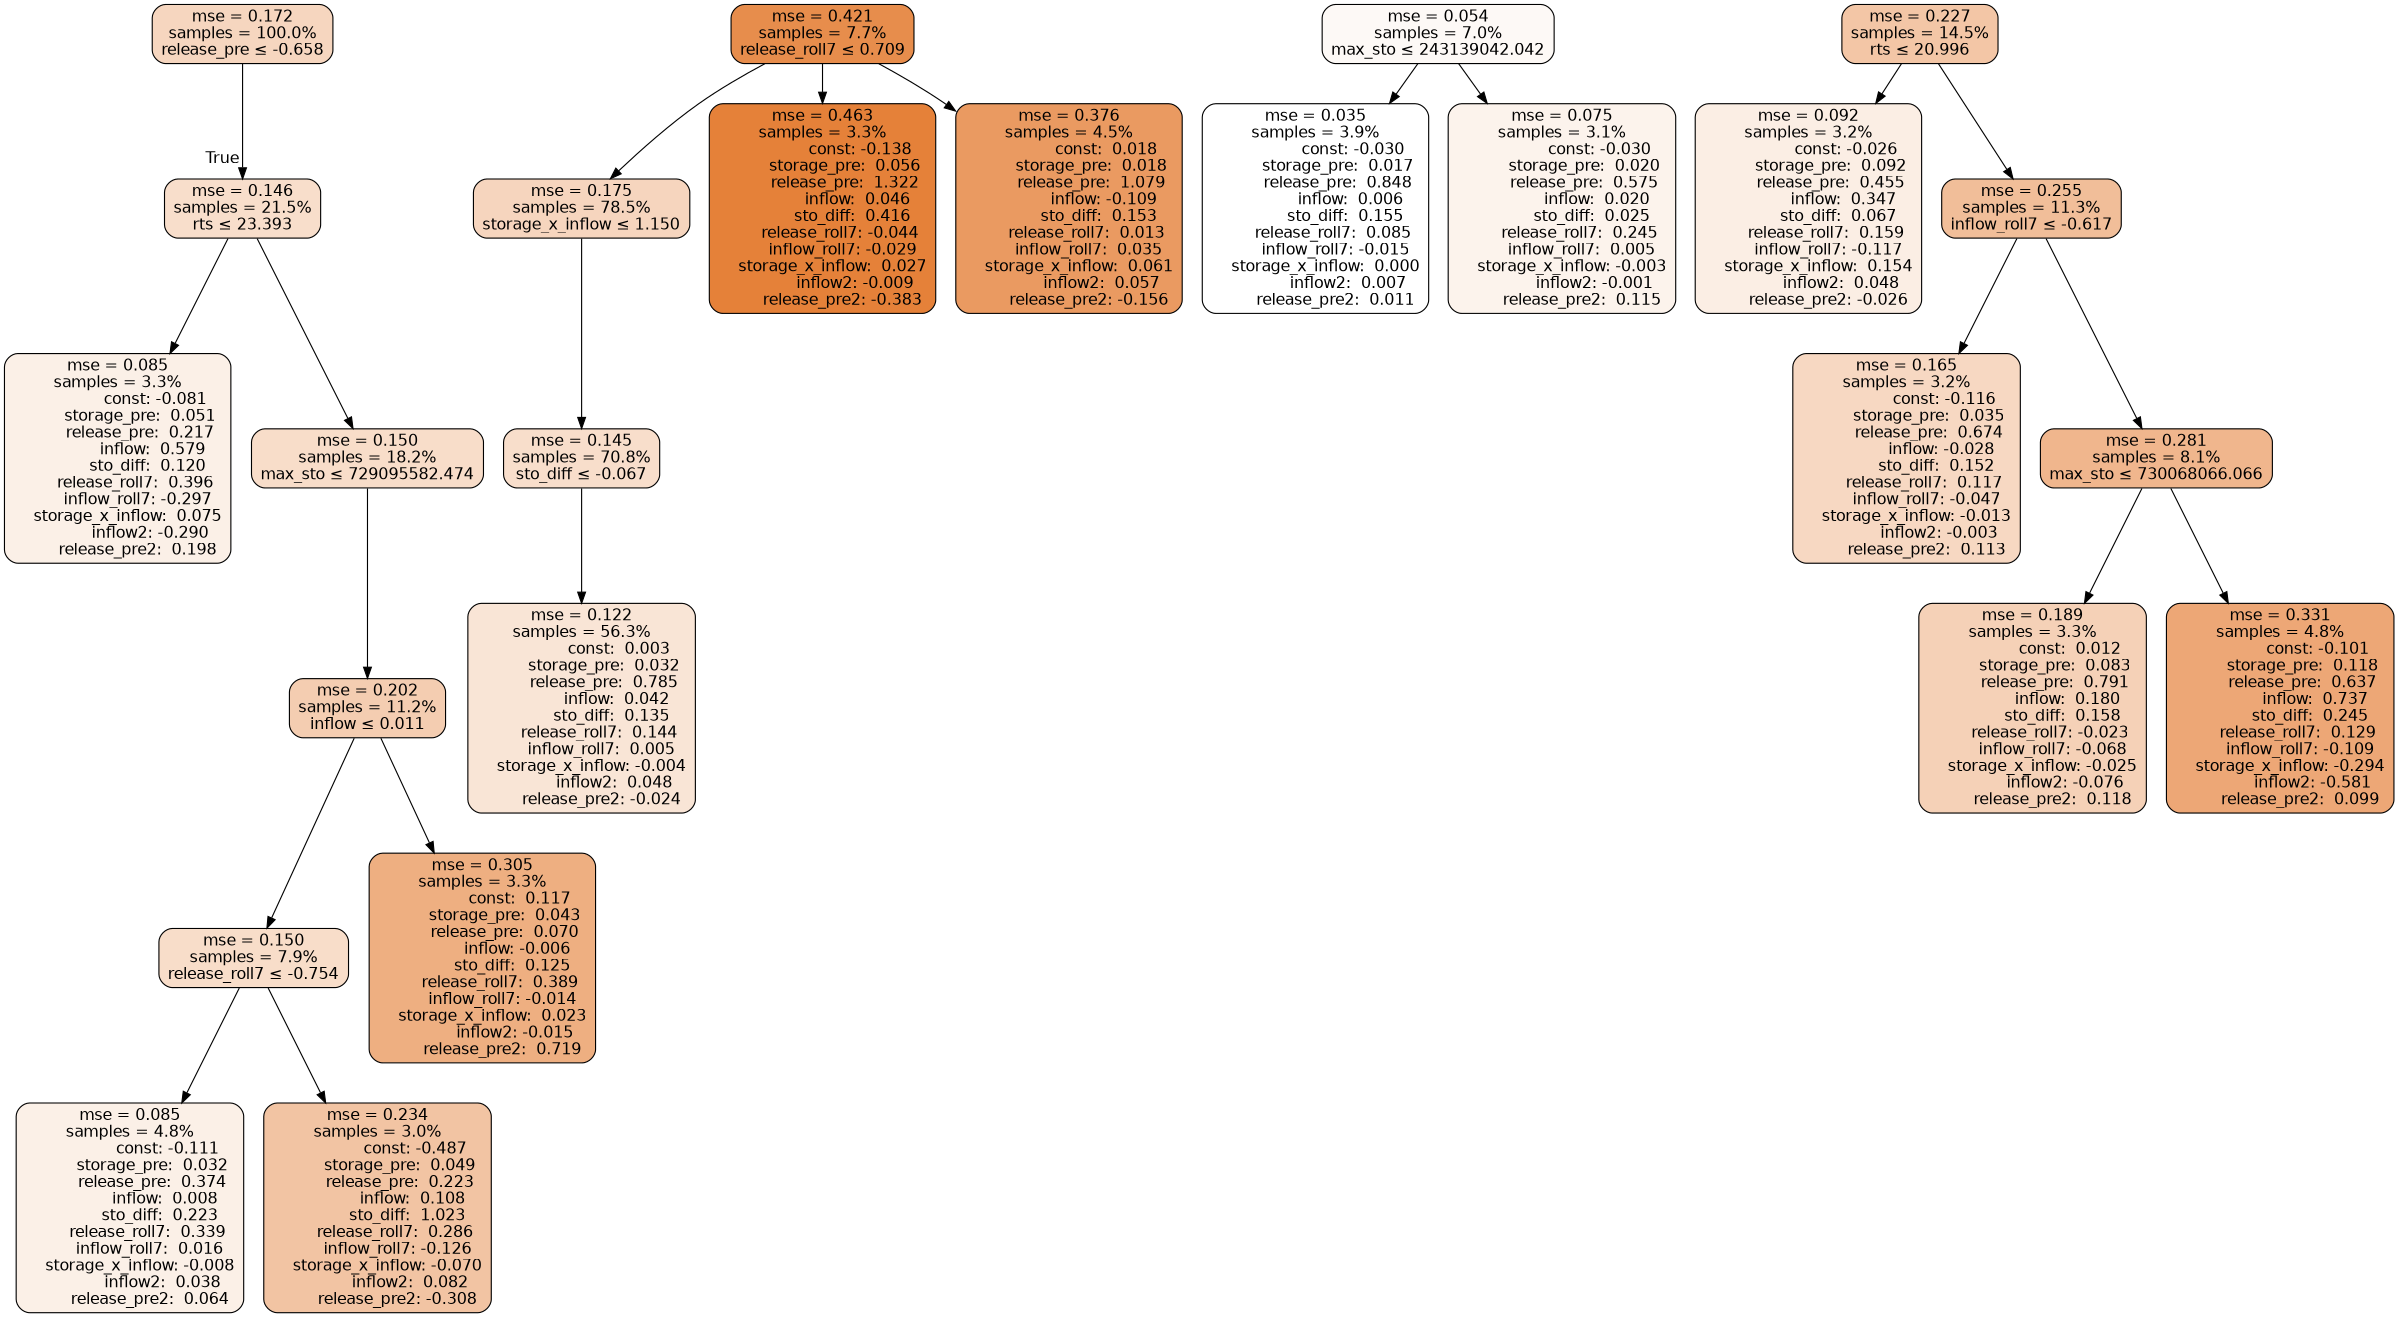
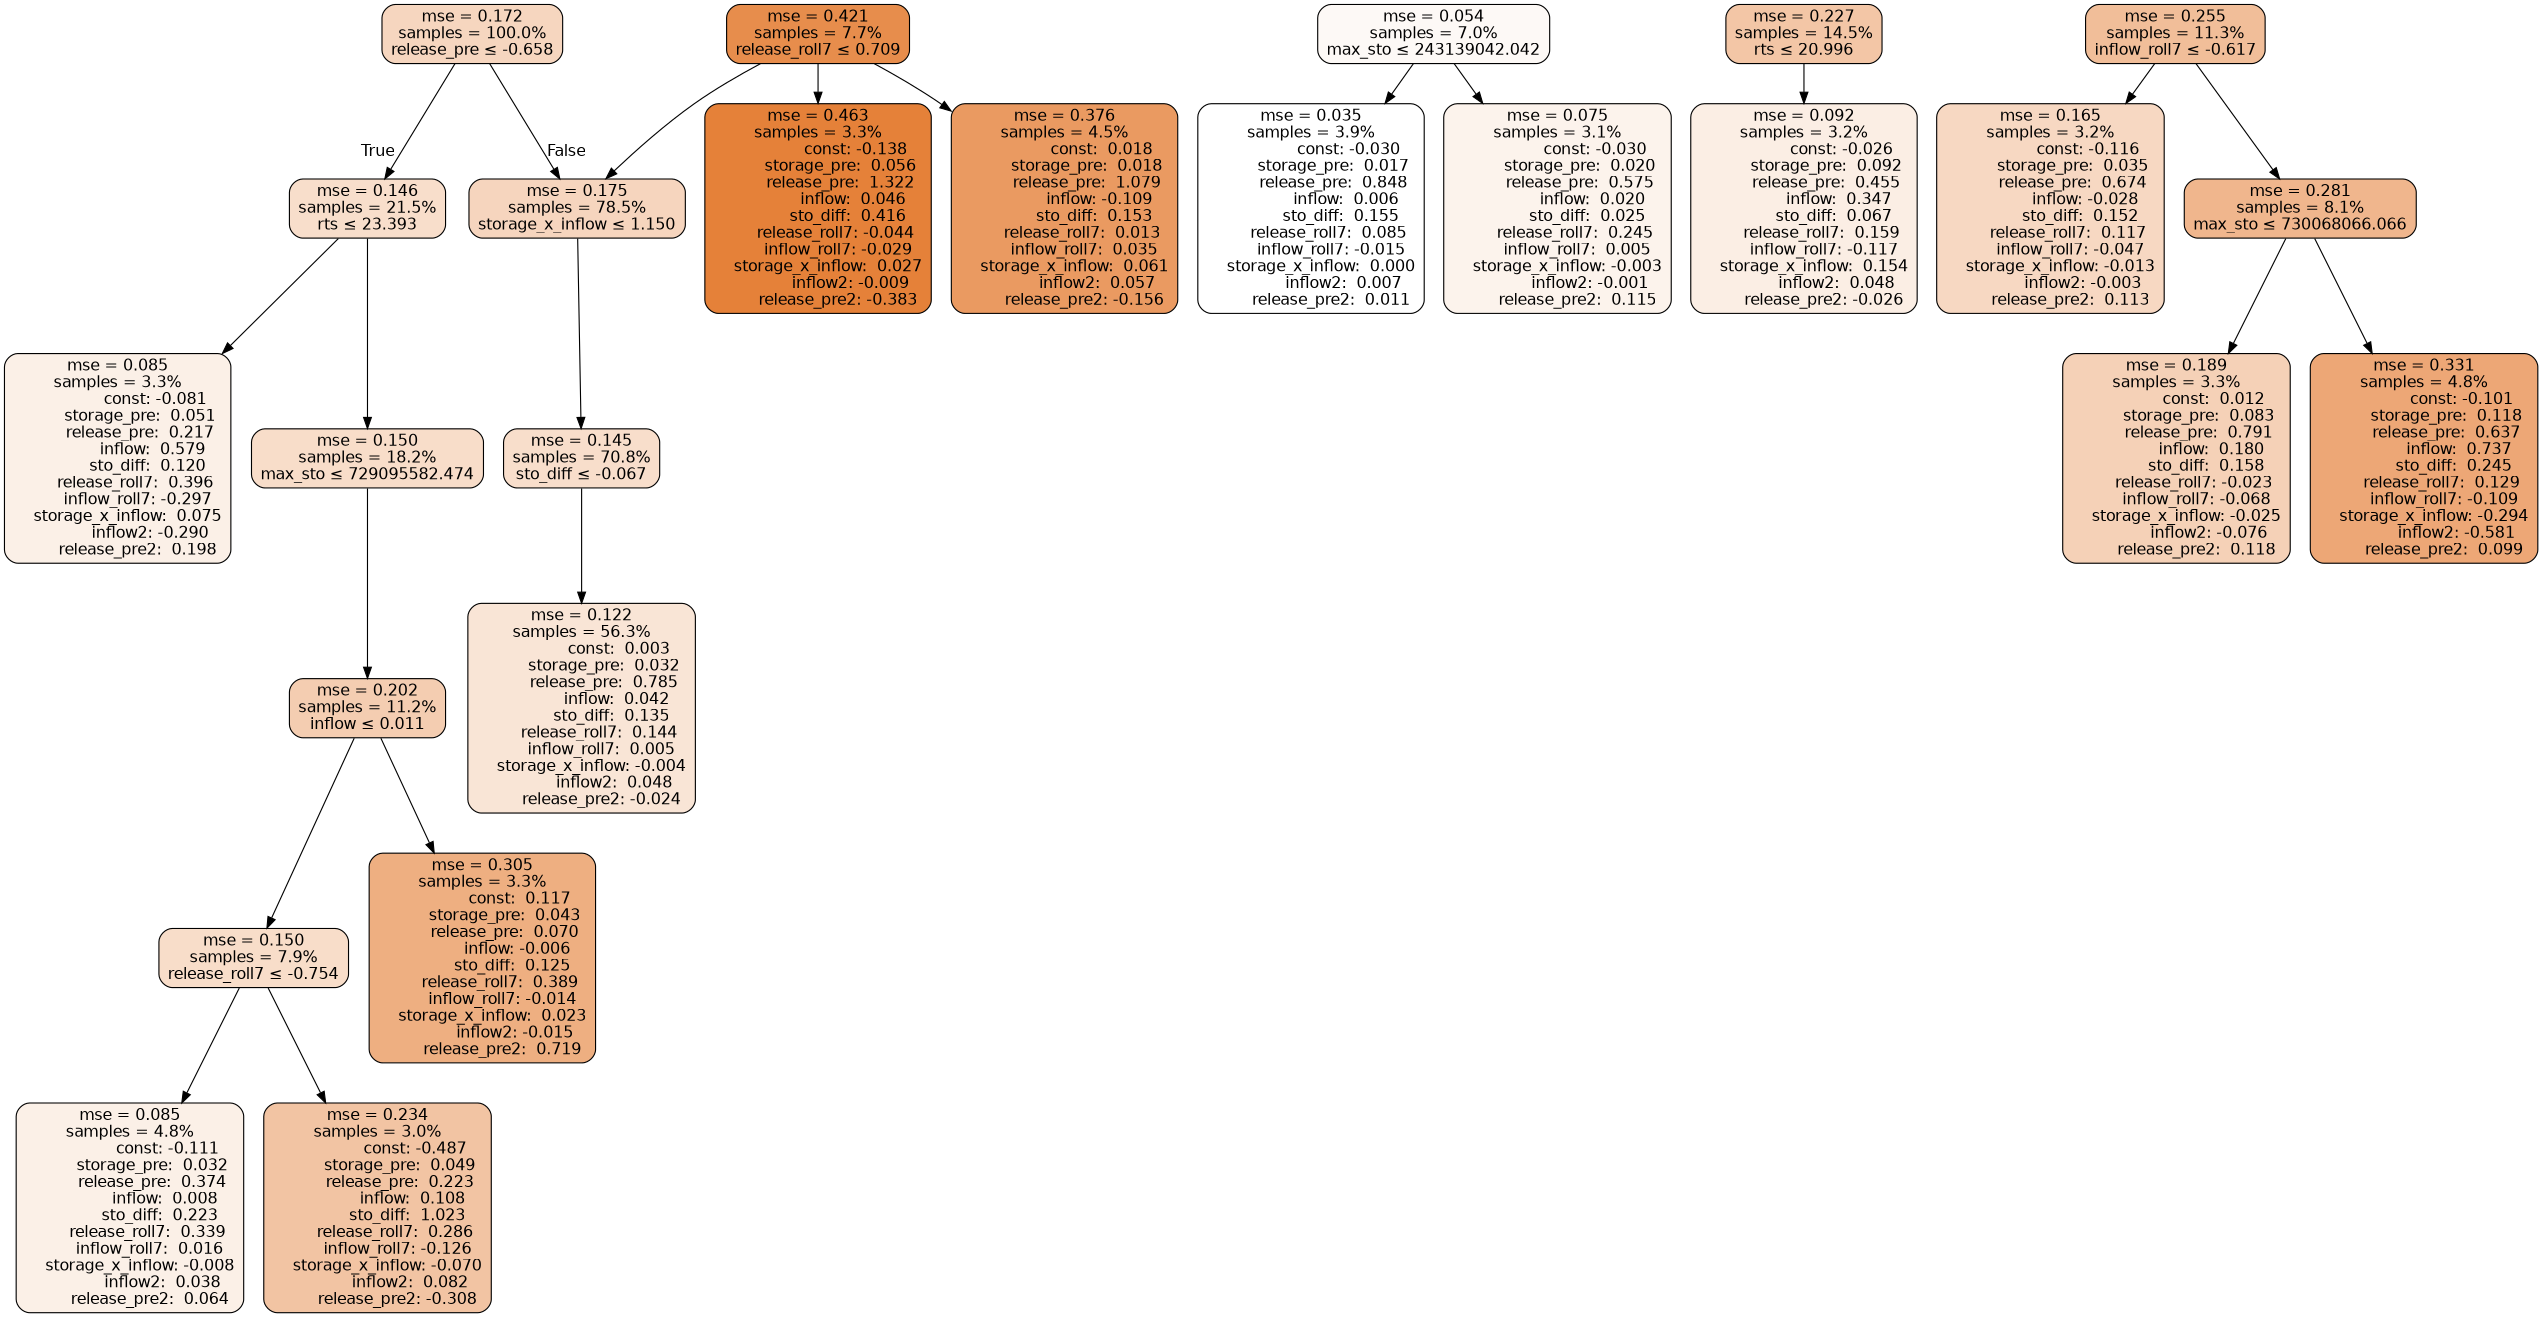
none -> (522, 116)
(1973, 117) -> none
